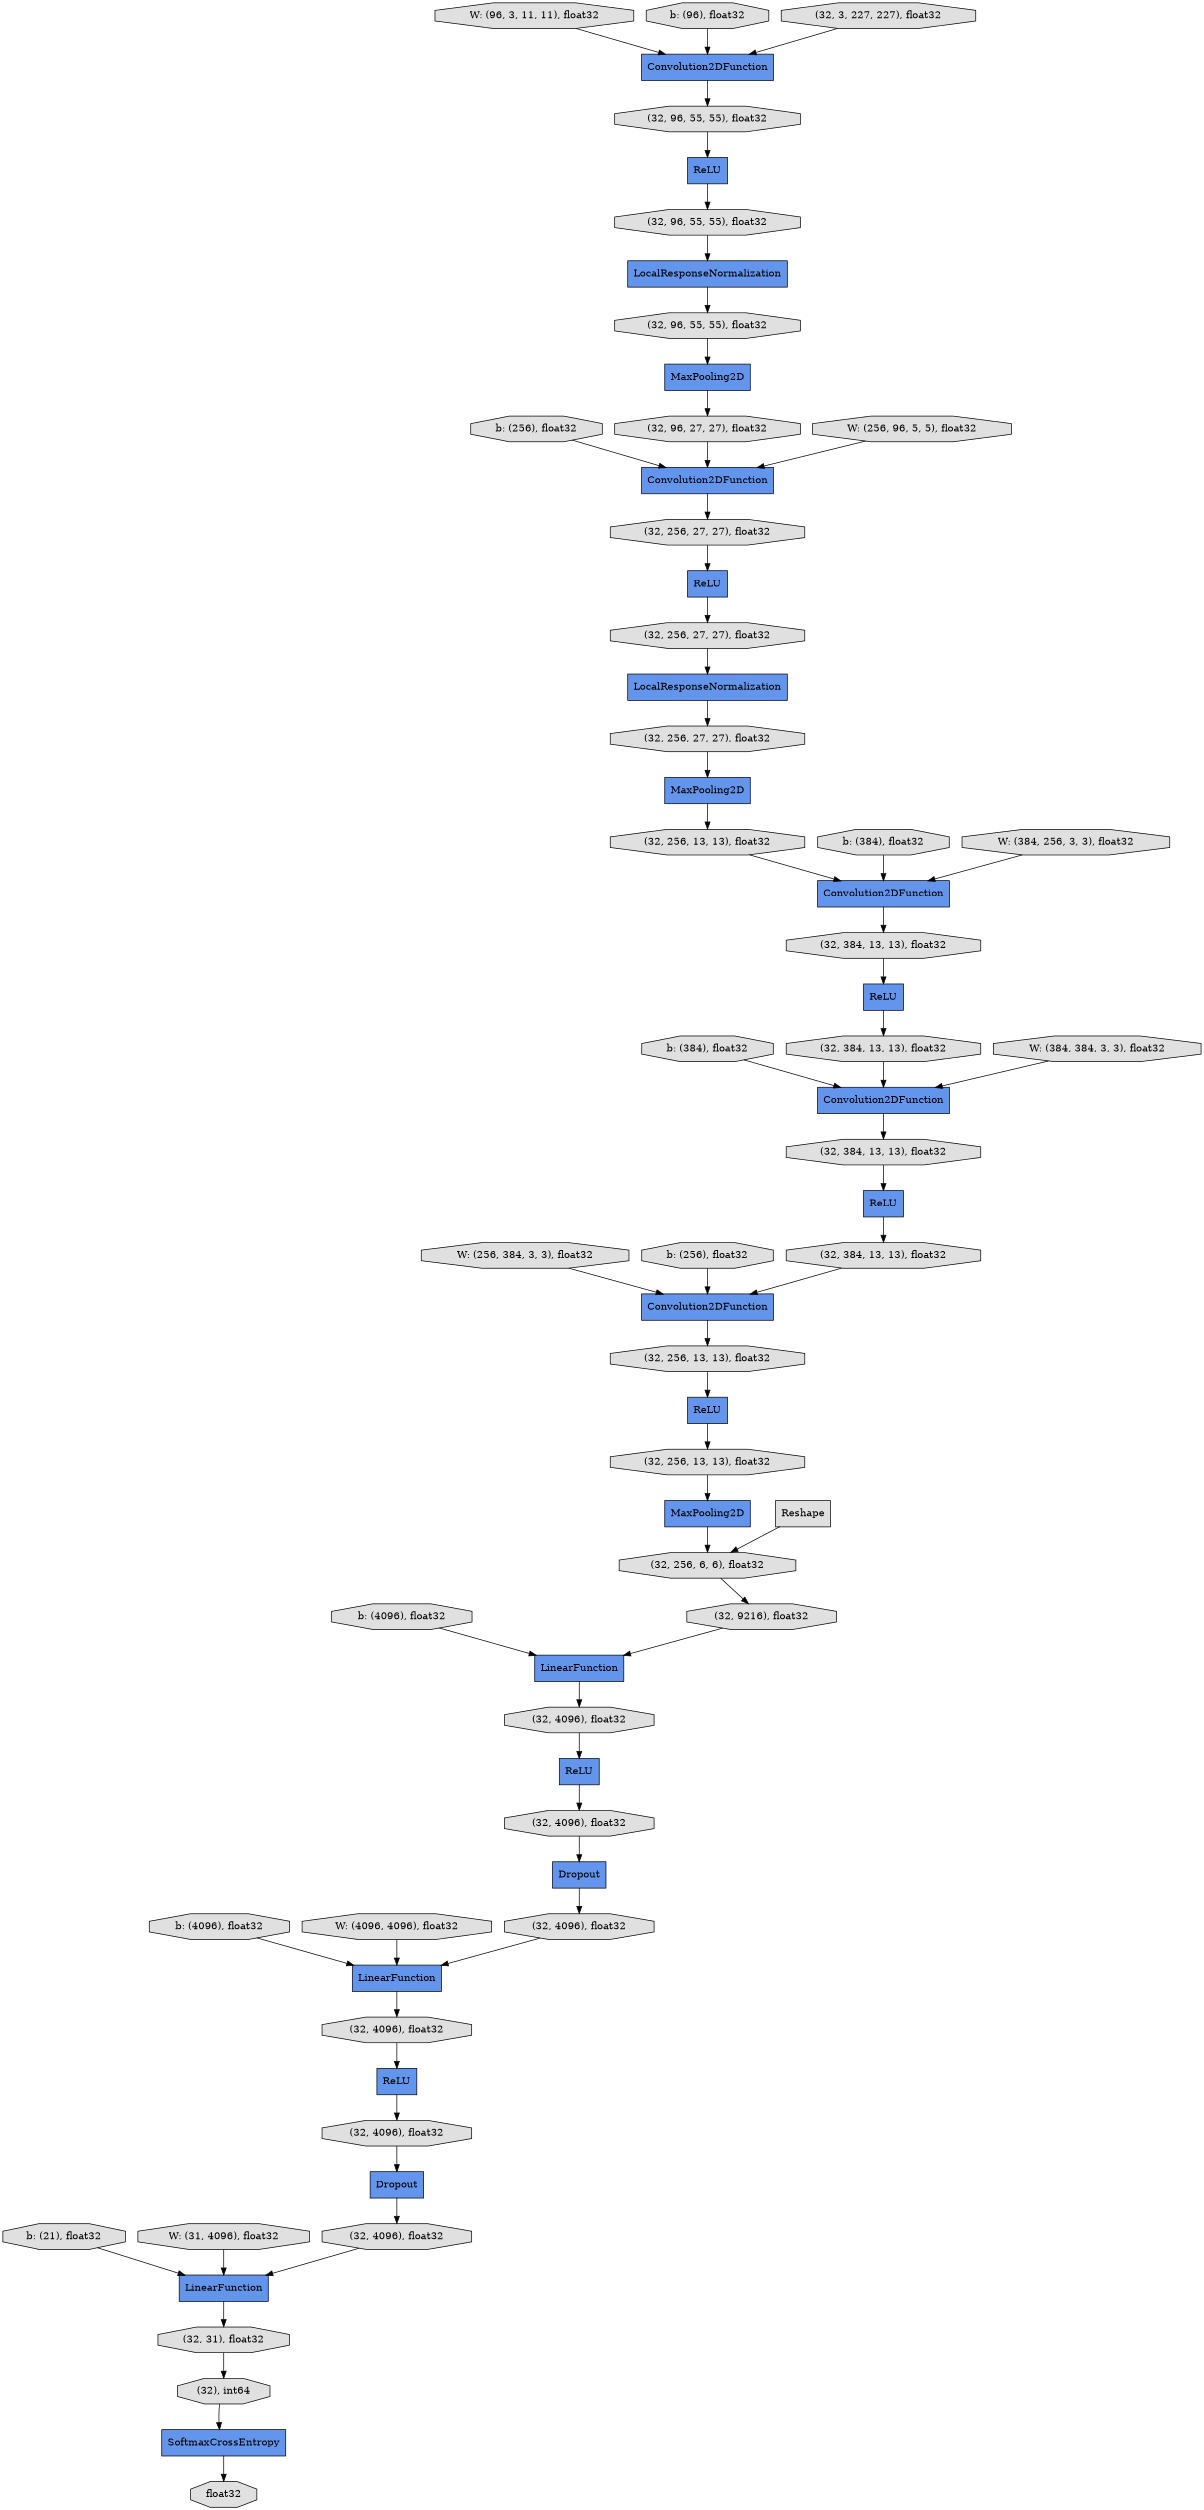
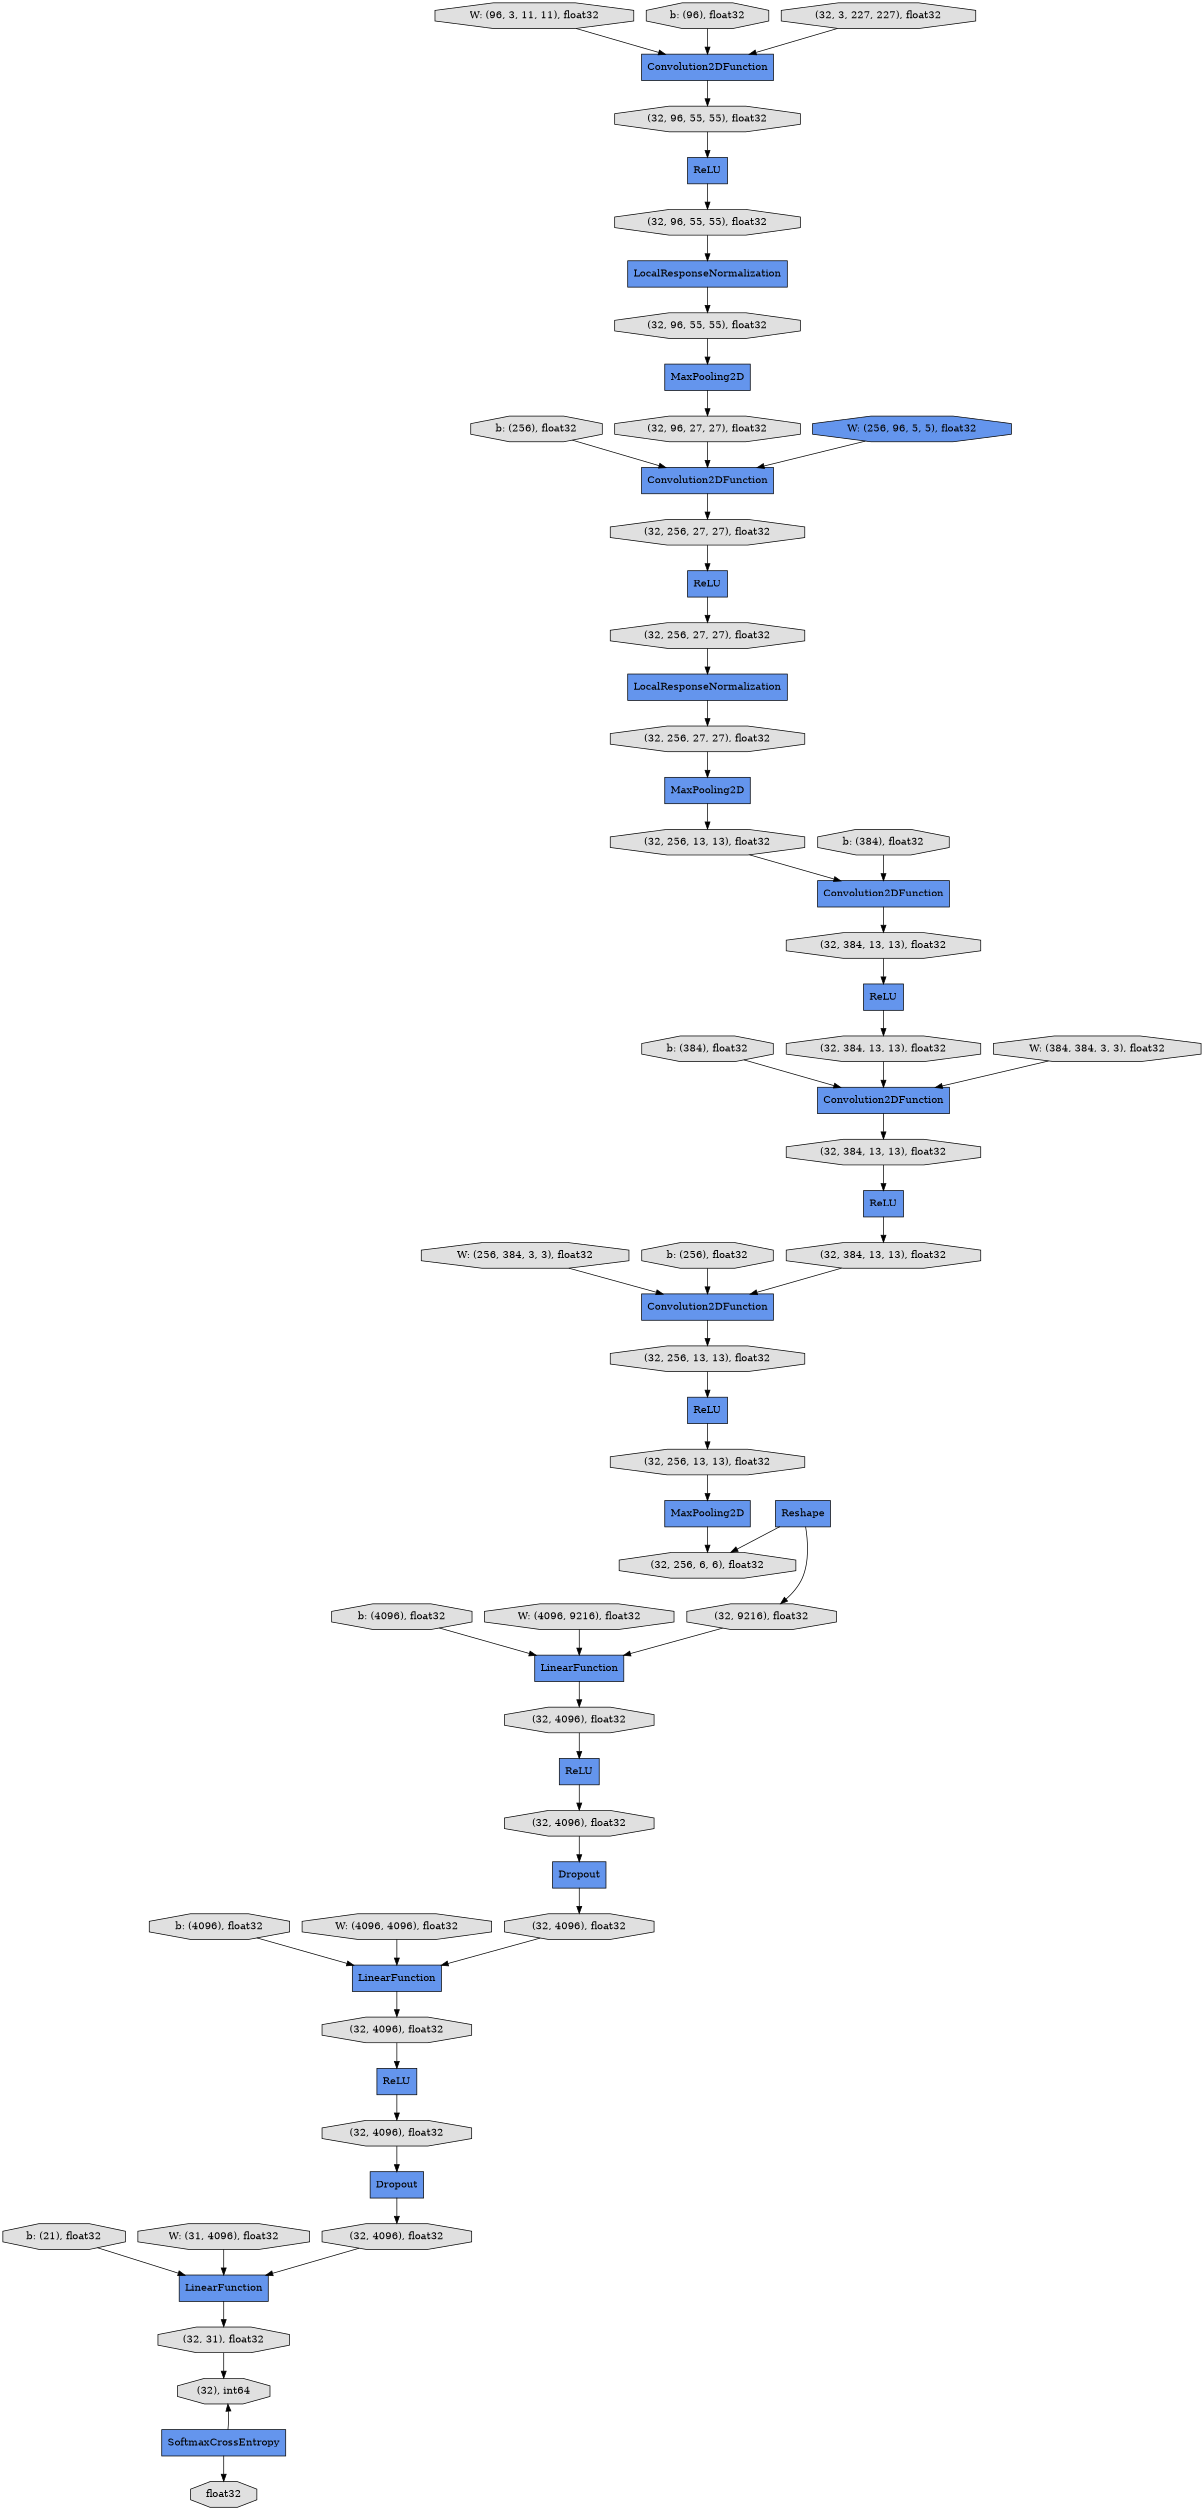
(912, 429) -> (912, 429)
(1066, 842) -> none
(803, 1514) -> (803, 1514)
(732, 1589) -> (806, 1566)
none -> (579, 1617)
(219, 2413) -> (228, 2420)
